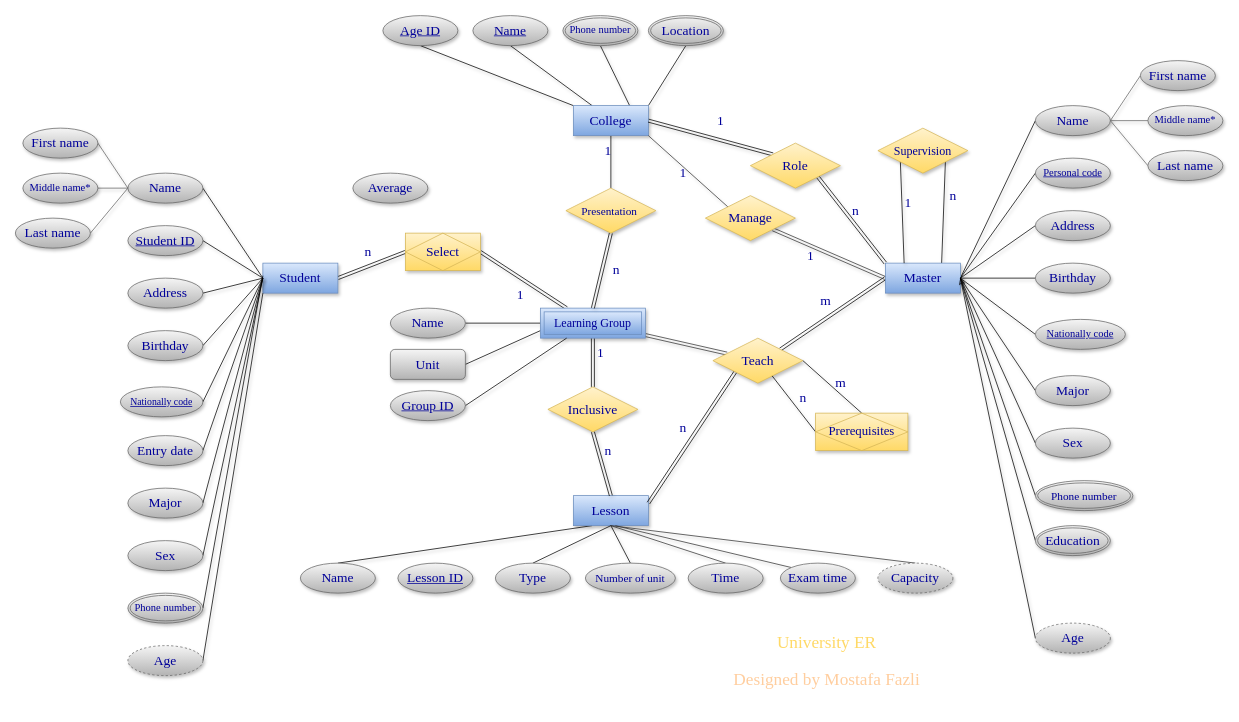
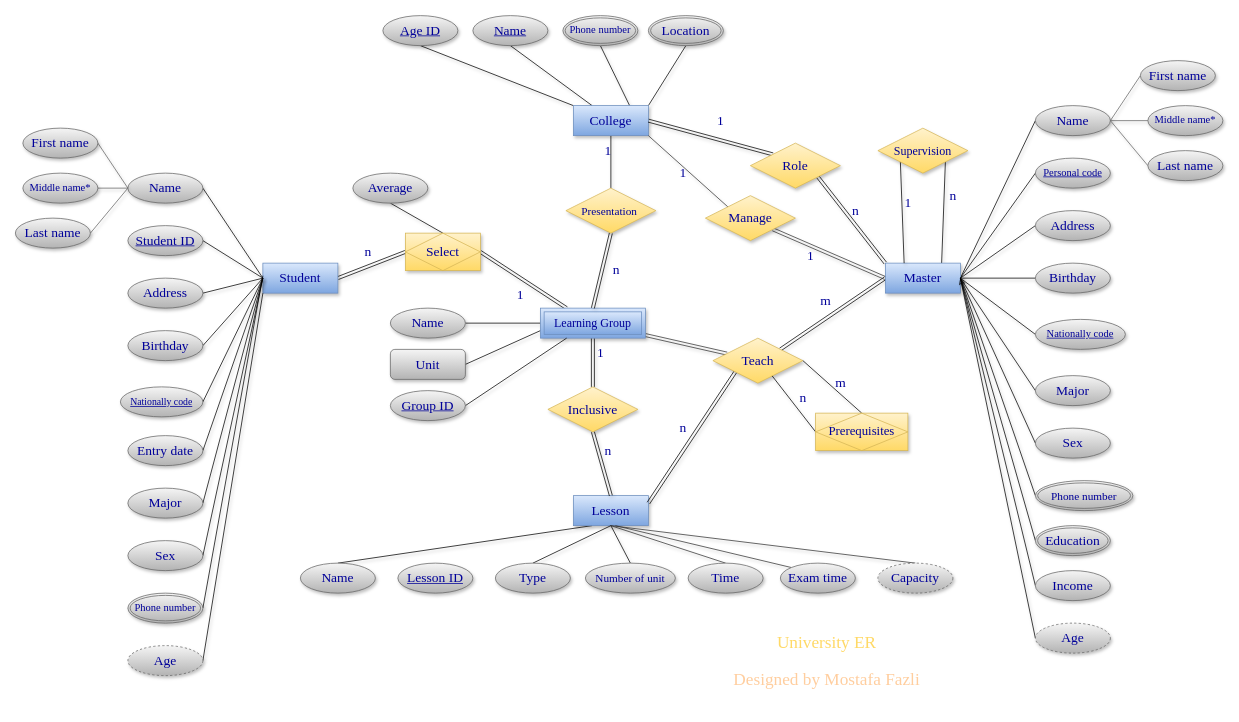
none -> (416, 217)
none -> (1004, 456)
none -> (1073, 585)
